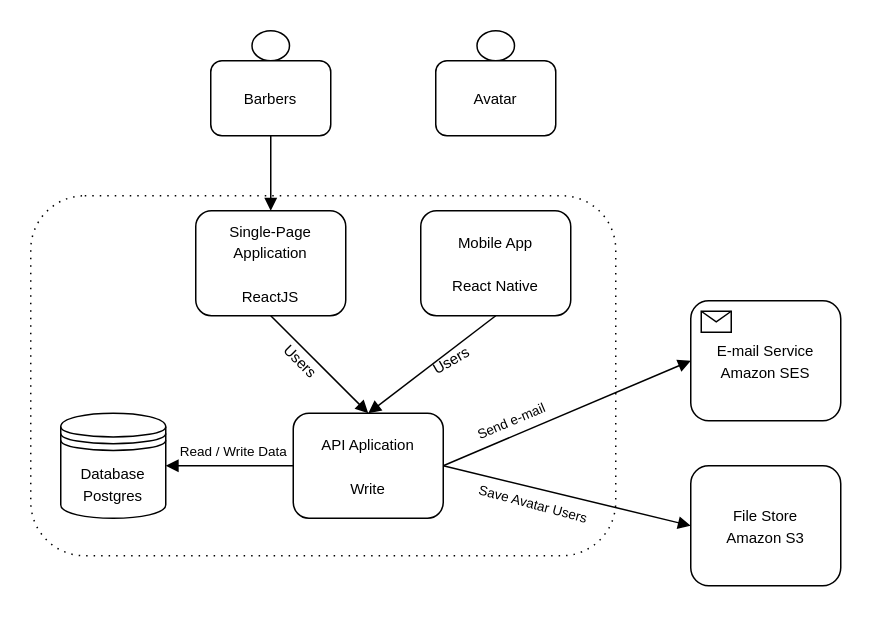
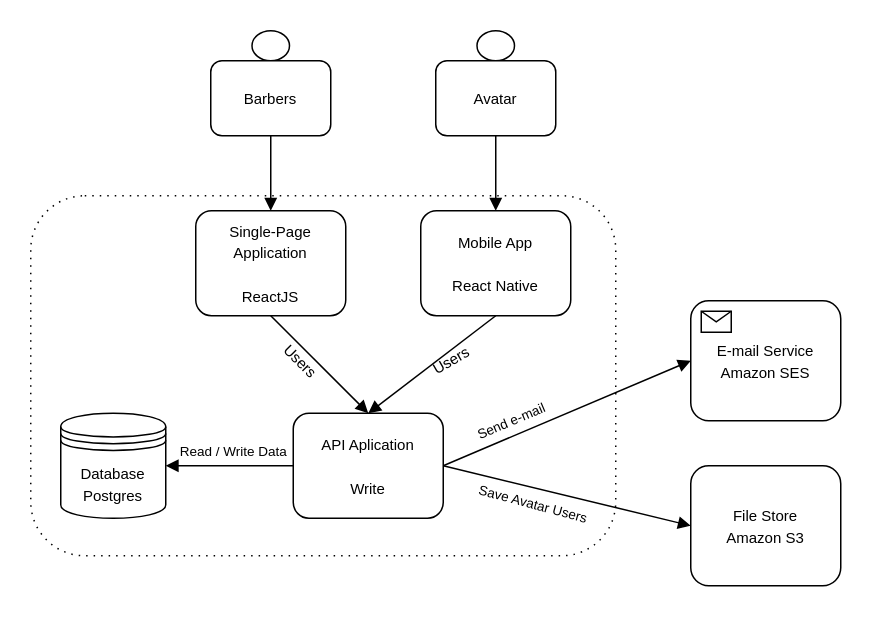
none -> (496, 167)
